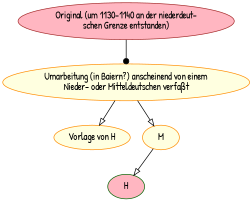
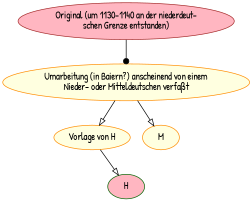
(146, 159) -> (107, 160)
